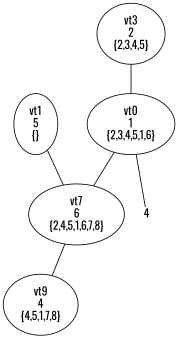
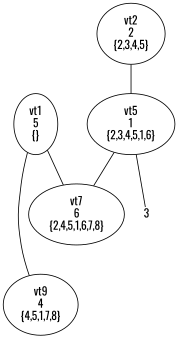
(131, 34) -> (131, 34)
(131, 124) -> (131, 124)
(146, 214) -> (146, 214)
(59, 260) -> (18, 214)
